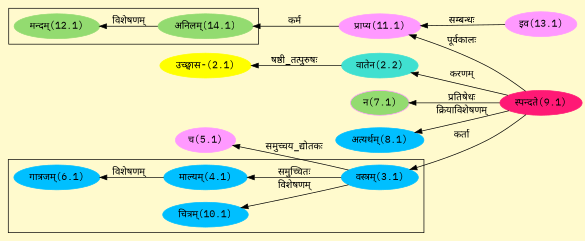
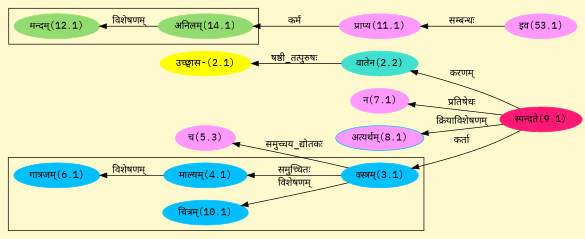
(541, 24) -> (541, 26)
(473, 59) -> none
(380, 103) -> (380, 101)
(205, 140) -> (205, 138)
(380, 140) -> (380, 138)
